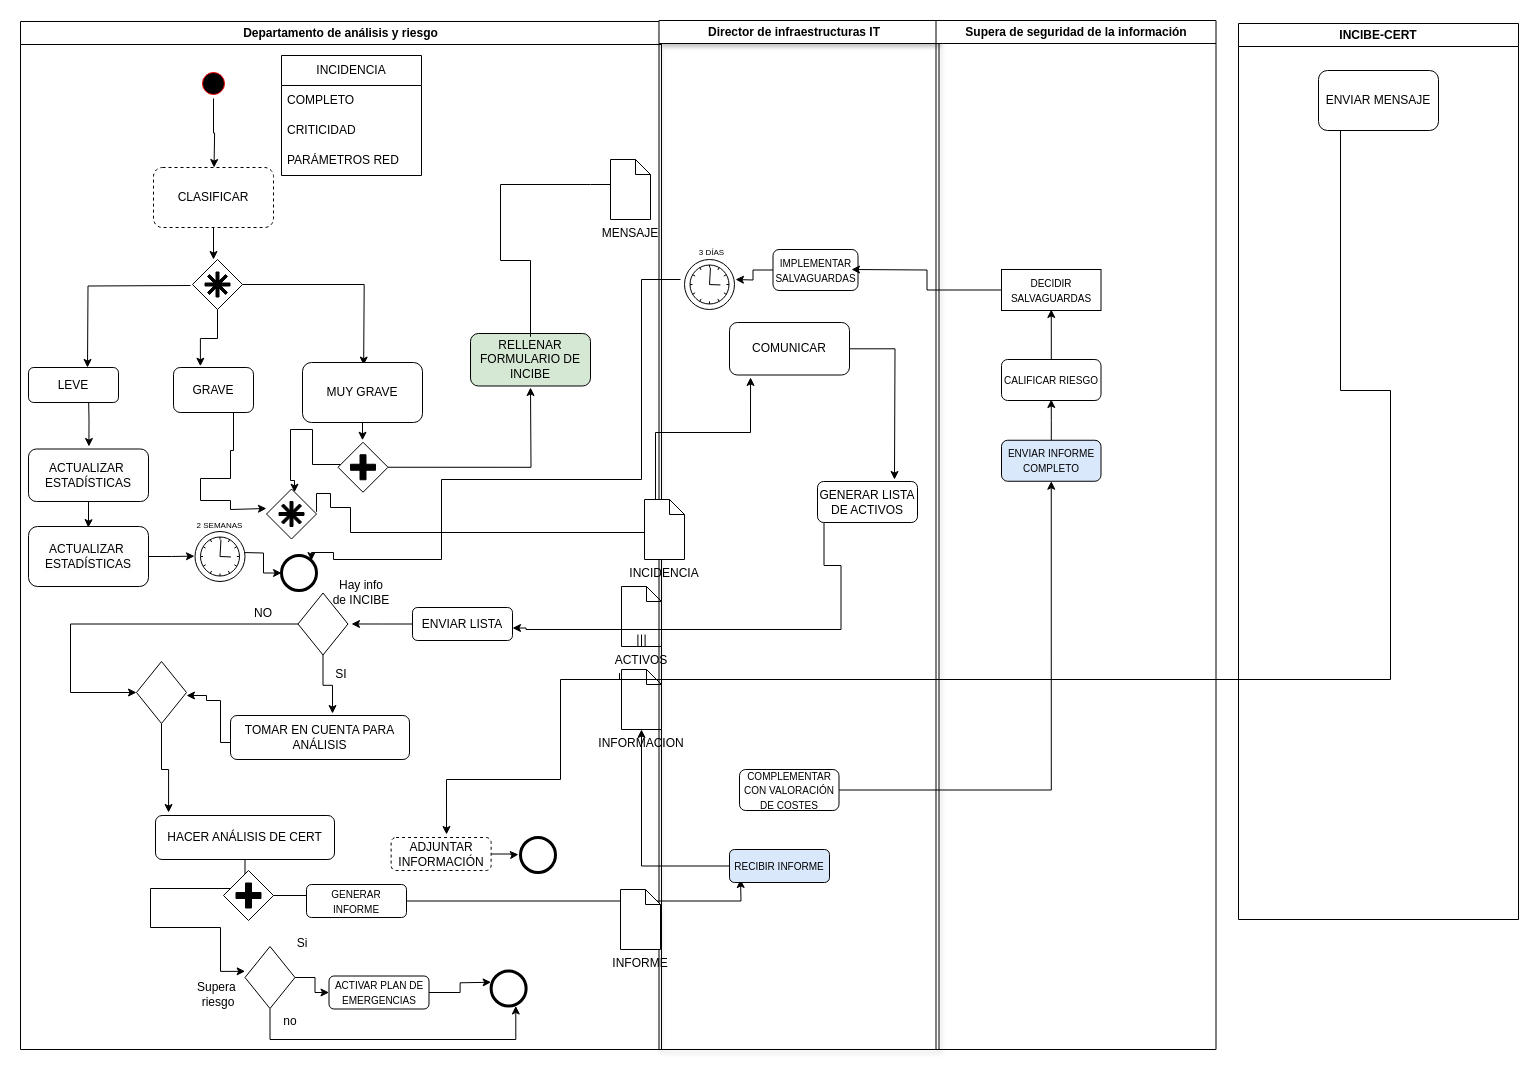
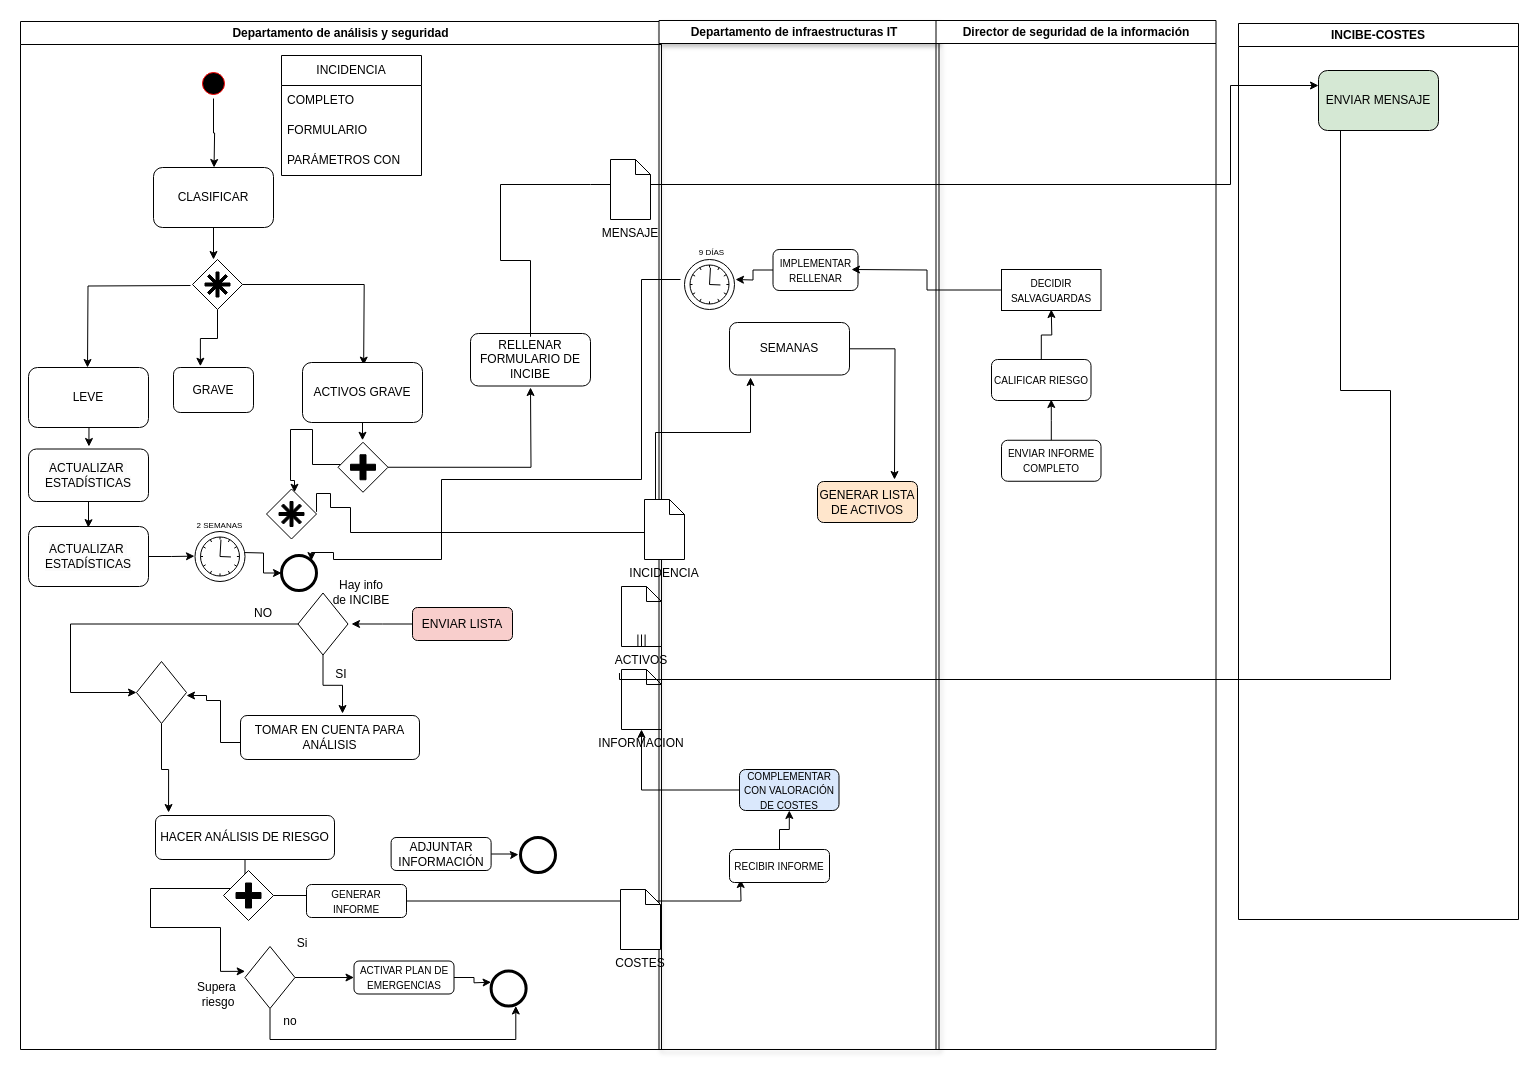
(800, 33) -> (800, 33)
(1077, 33) -> (1077, 33)
(341, 34) -> (341, 34)
(1379, 36) -> (1379, 36)
(1379, 101) -> (1379, 101)
(321, 131) -> (321, 131)
(333, 161) -> (333, 161)
none -> (1031, 185)
(214, 198) -> (214, 198)
(712, 252) -> (712, 252)
(816, 271) -> (816, 271)
(790, 349) -> (790, 349)
(531, 360) -> (531, 360)
(1051, 380) -> (1041, 380)
(74, 385) -> (89, 398)
(363, 393) -> (363, 393)
(1051, 461) -> (1051, 461)
(206, 479) -> none
(868, 502) -> (868, 502)
(463, 624) -> (463, 624)
(742, 630) -> none
(1051, 692) -> (692, 790)
(320, 738) -> (330, 738)
(559, 780) -> none
(789, 790) -> (789, 790)
(642, 837) -> (780, 830)
(245, 838) -> (245, 838)
(441, 854) -> (441, 854)
(780, 866) -> (780, 866)
(641, 971) -> (641, 971)
(379, 993) -> (404, 978)
